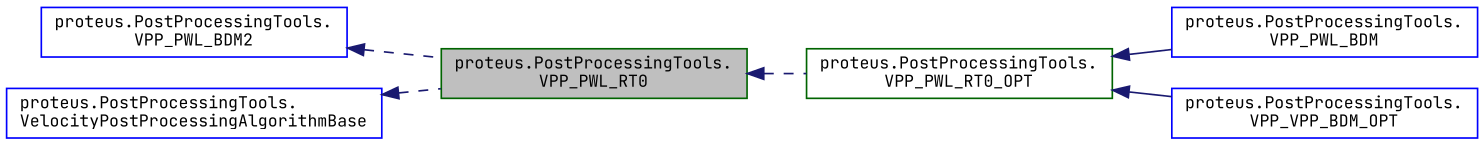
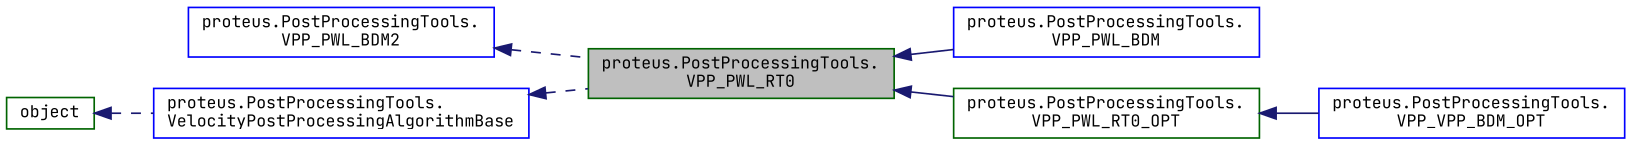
(1150, 52) -> (932, 52)
(785, 74) -> (932, 94)
none -> (50, 113)
